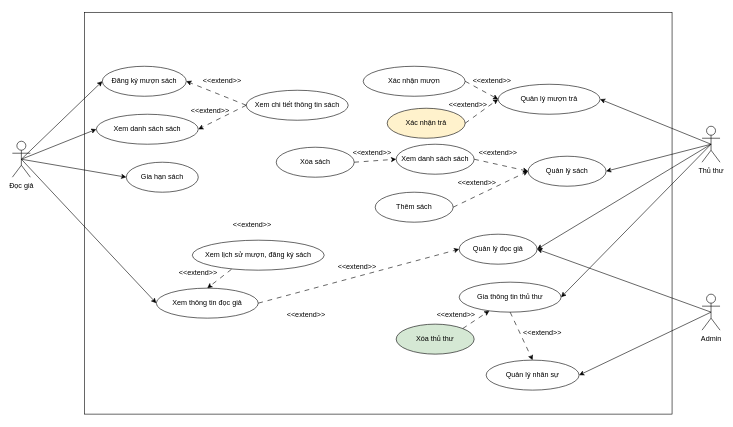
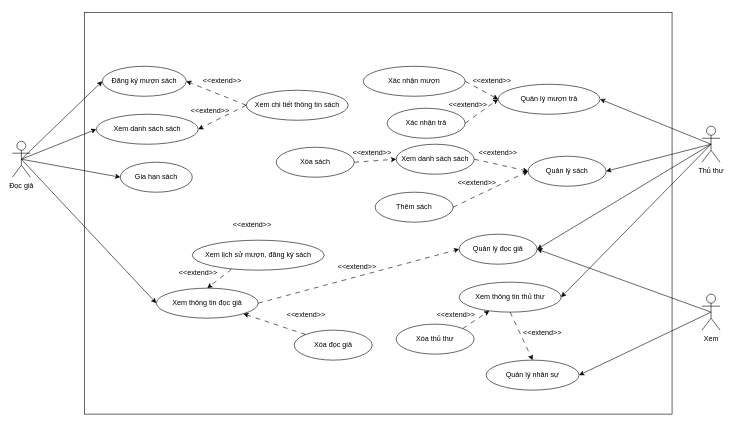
(426, 123) -> (426, 123)
(162, 177) -> (156, 177)
(510, 297) -> (510, 297)
none -> (277, 325)
(435, 339) -> (435, 339)
(712, 339) -> (712, 339)
none -> (333, 345)
